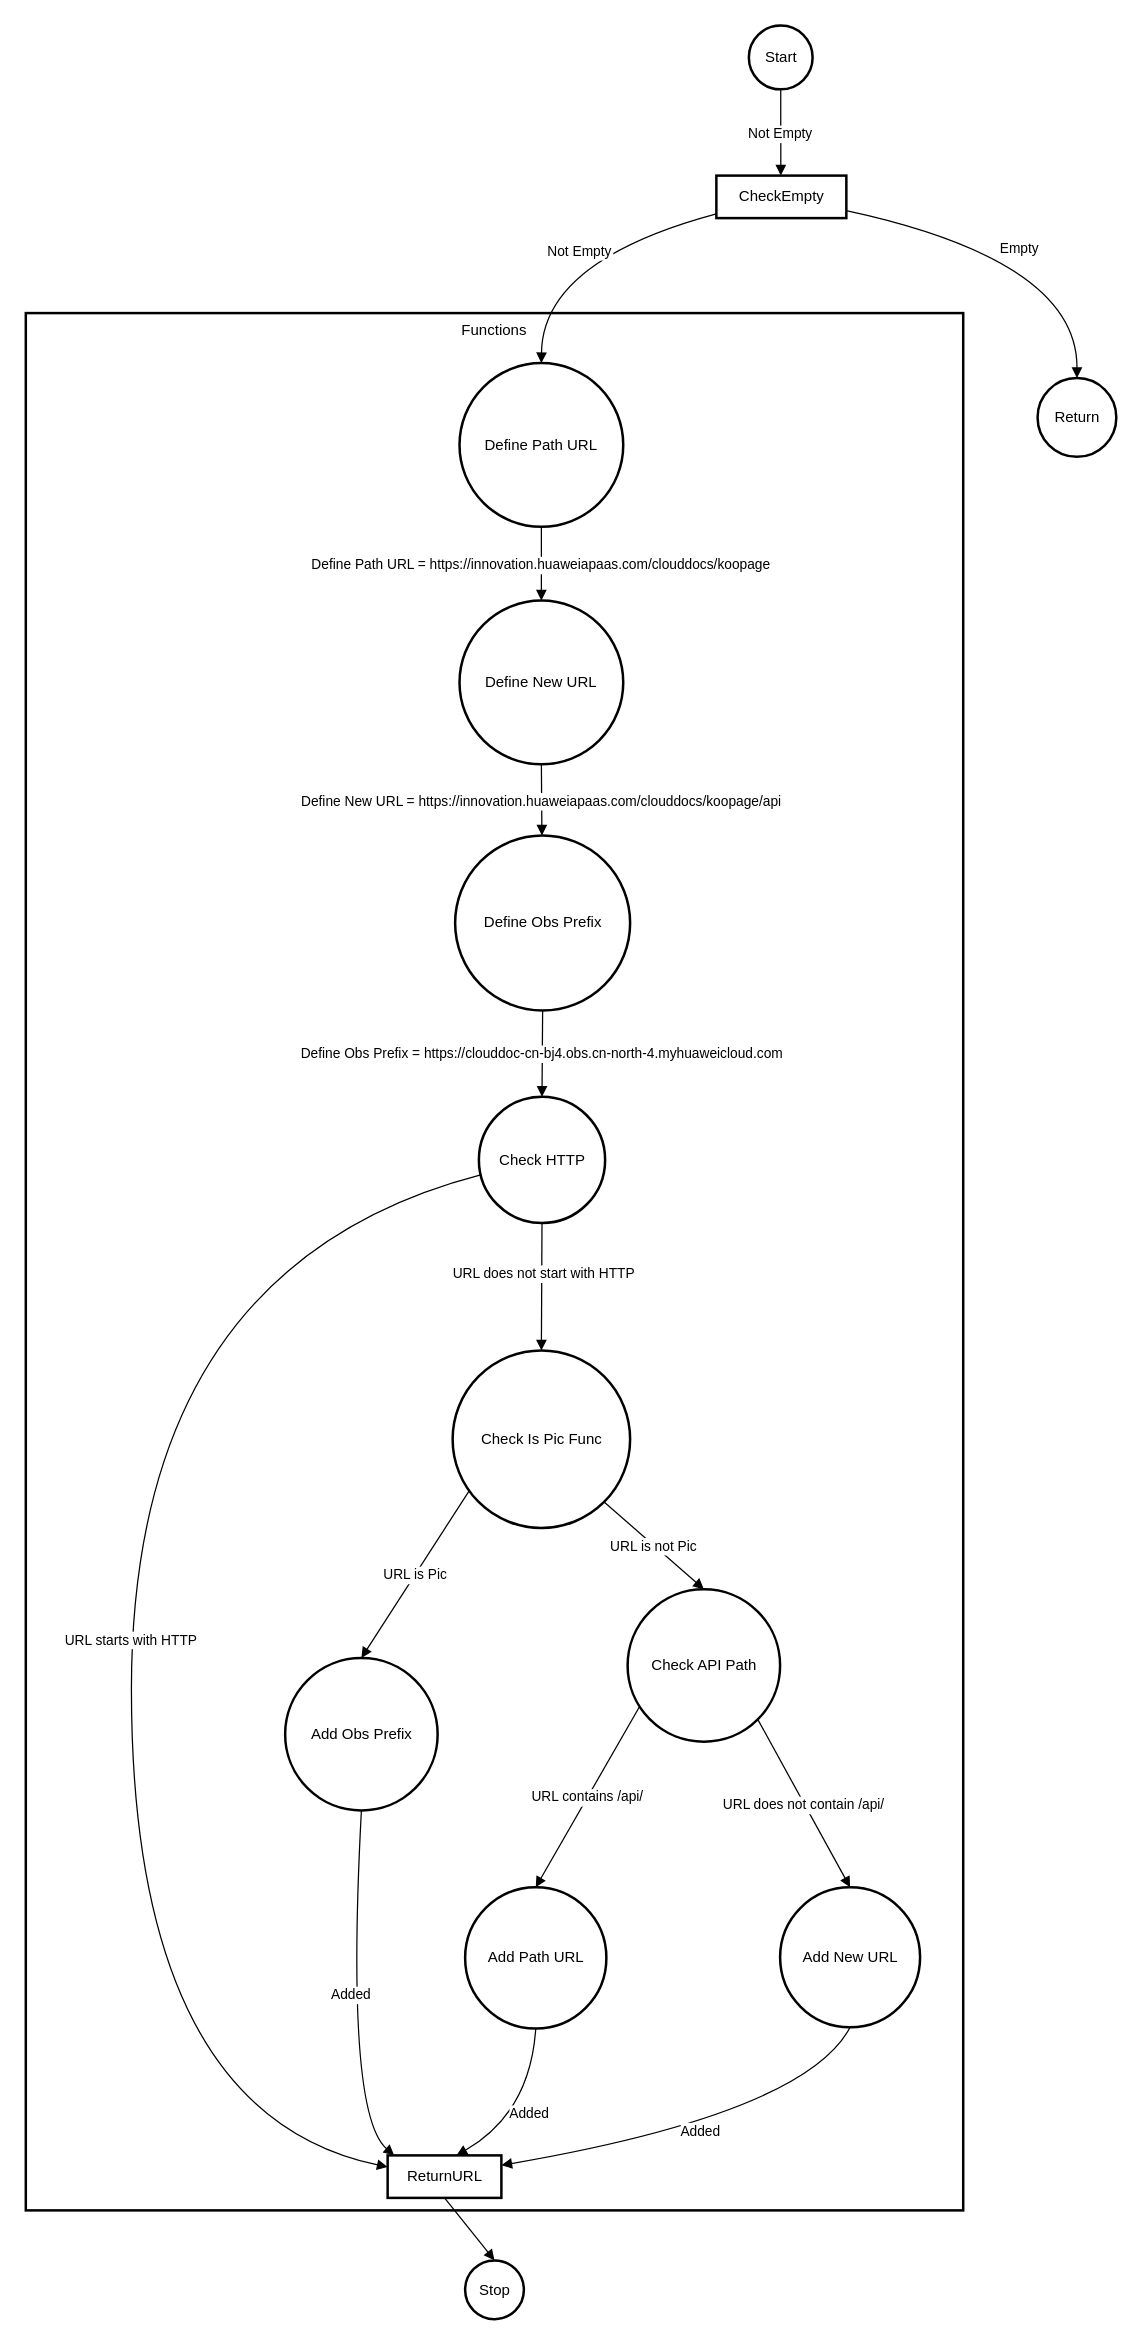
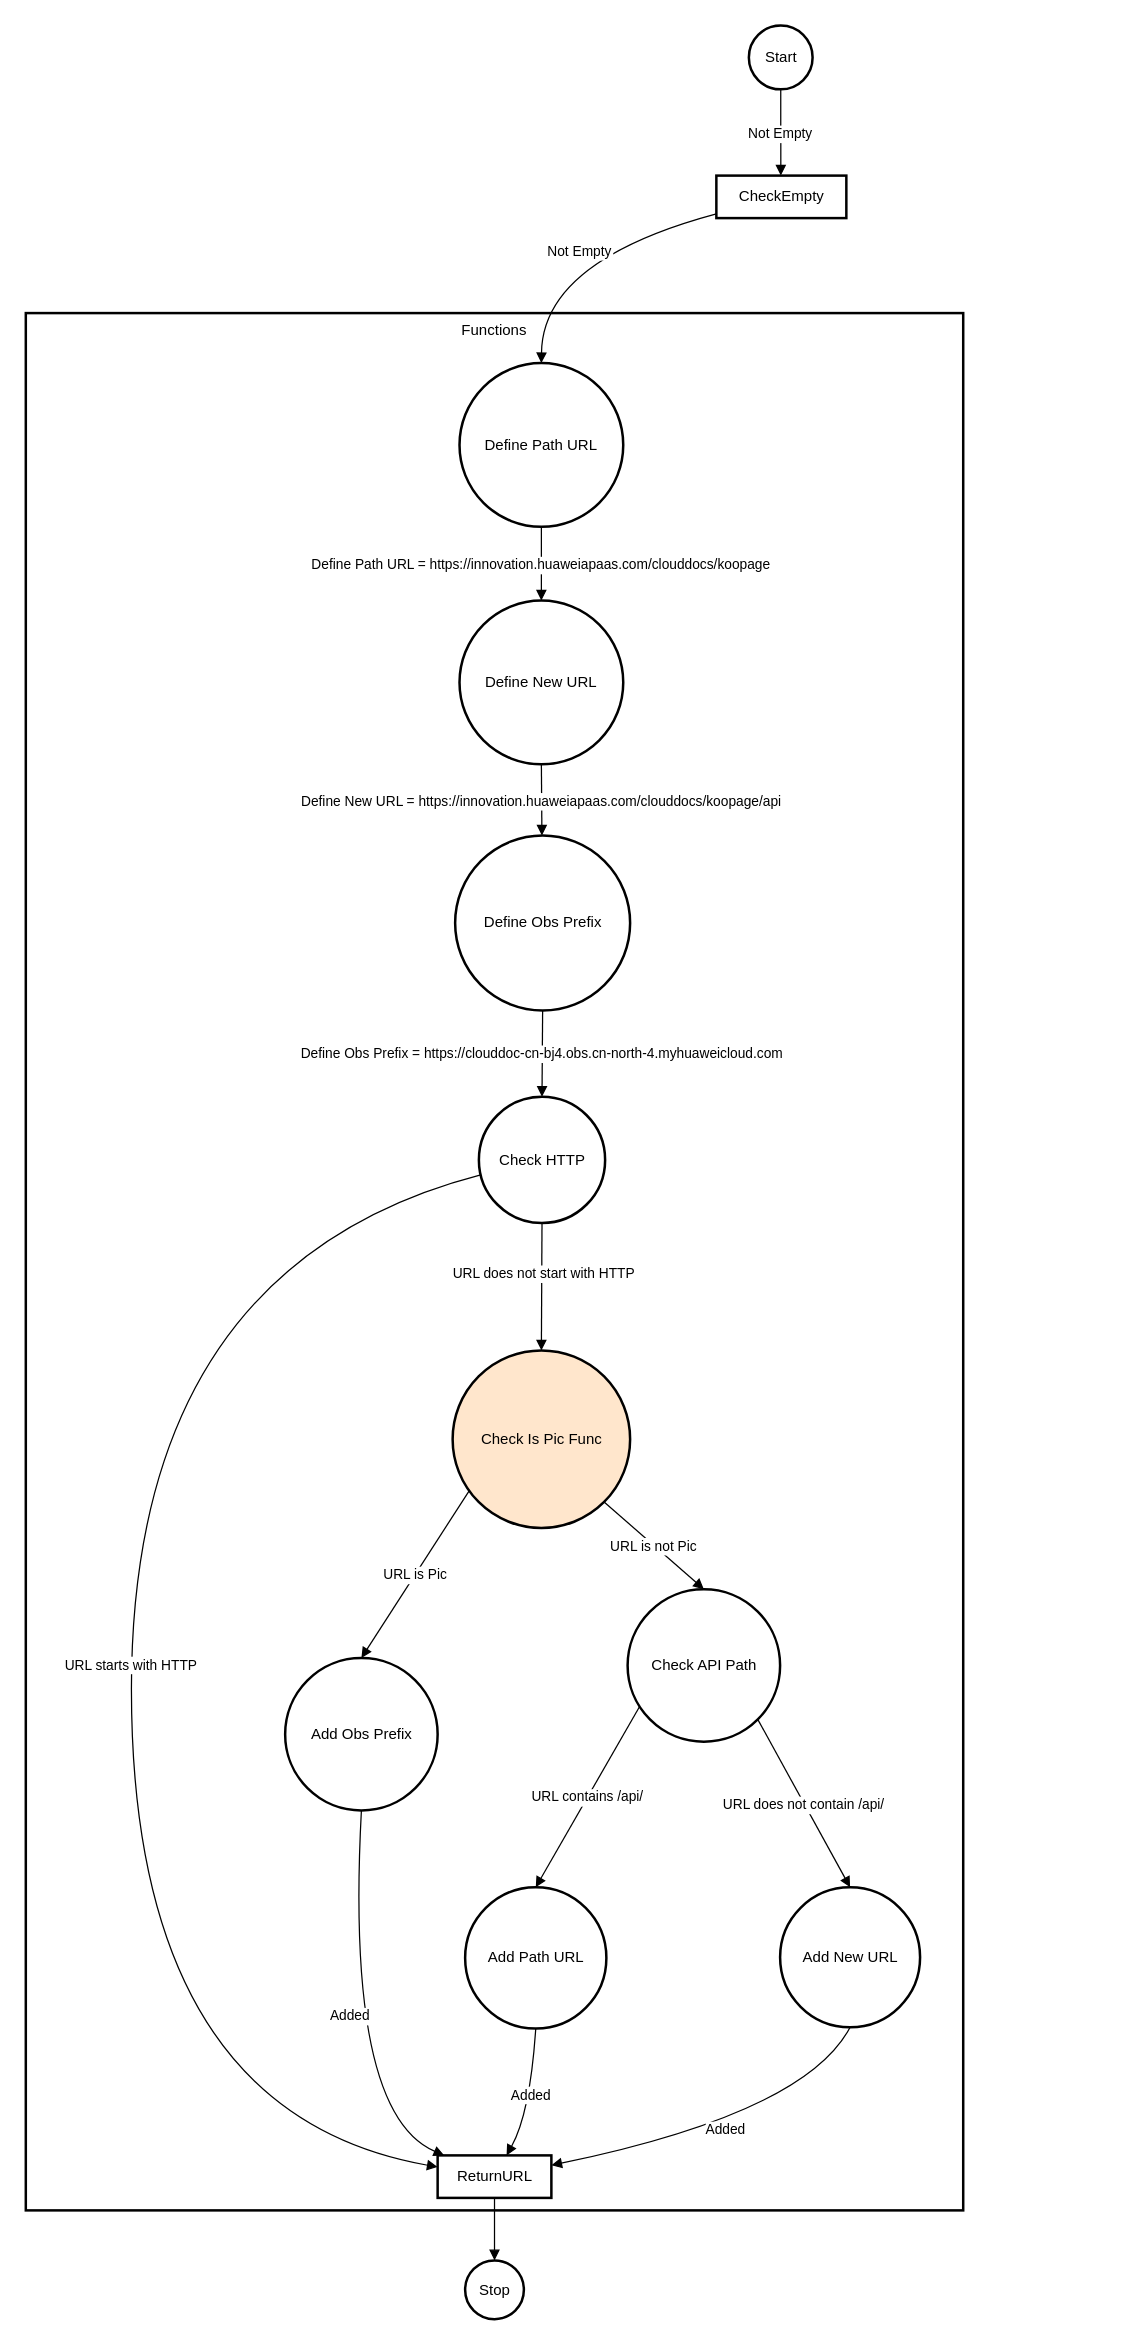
(987, 256) -> none
(1077, 418) -> none
(541, 1439) -> (541, 1439)
(444, 2177) -> (494, 2177)
